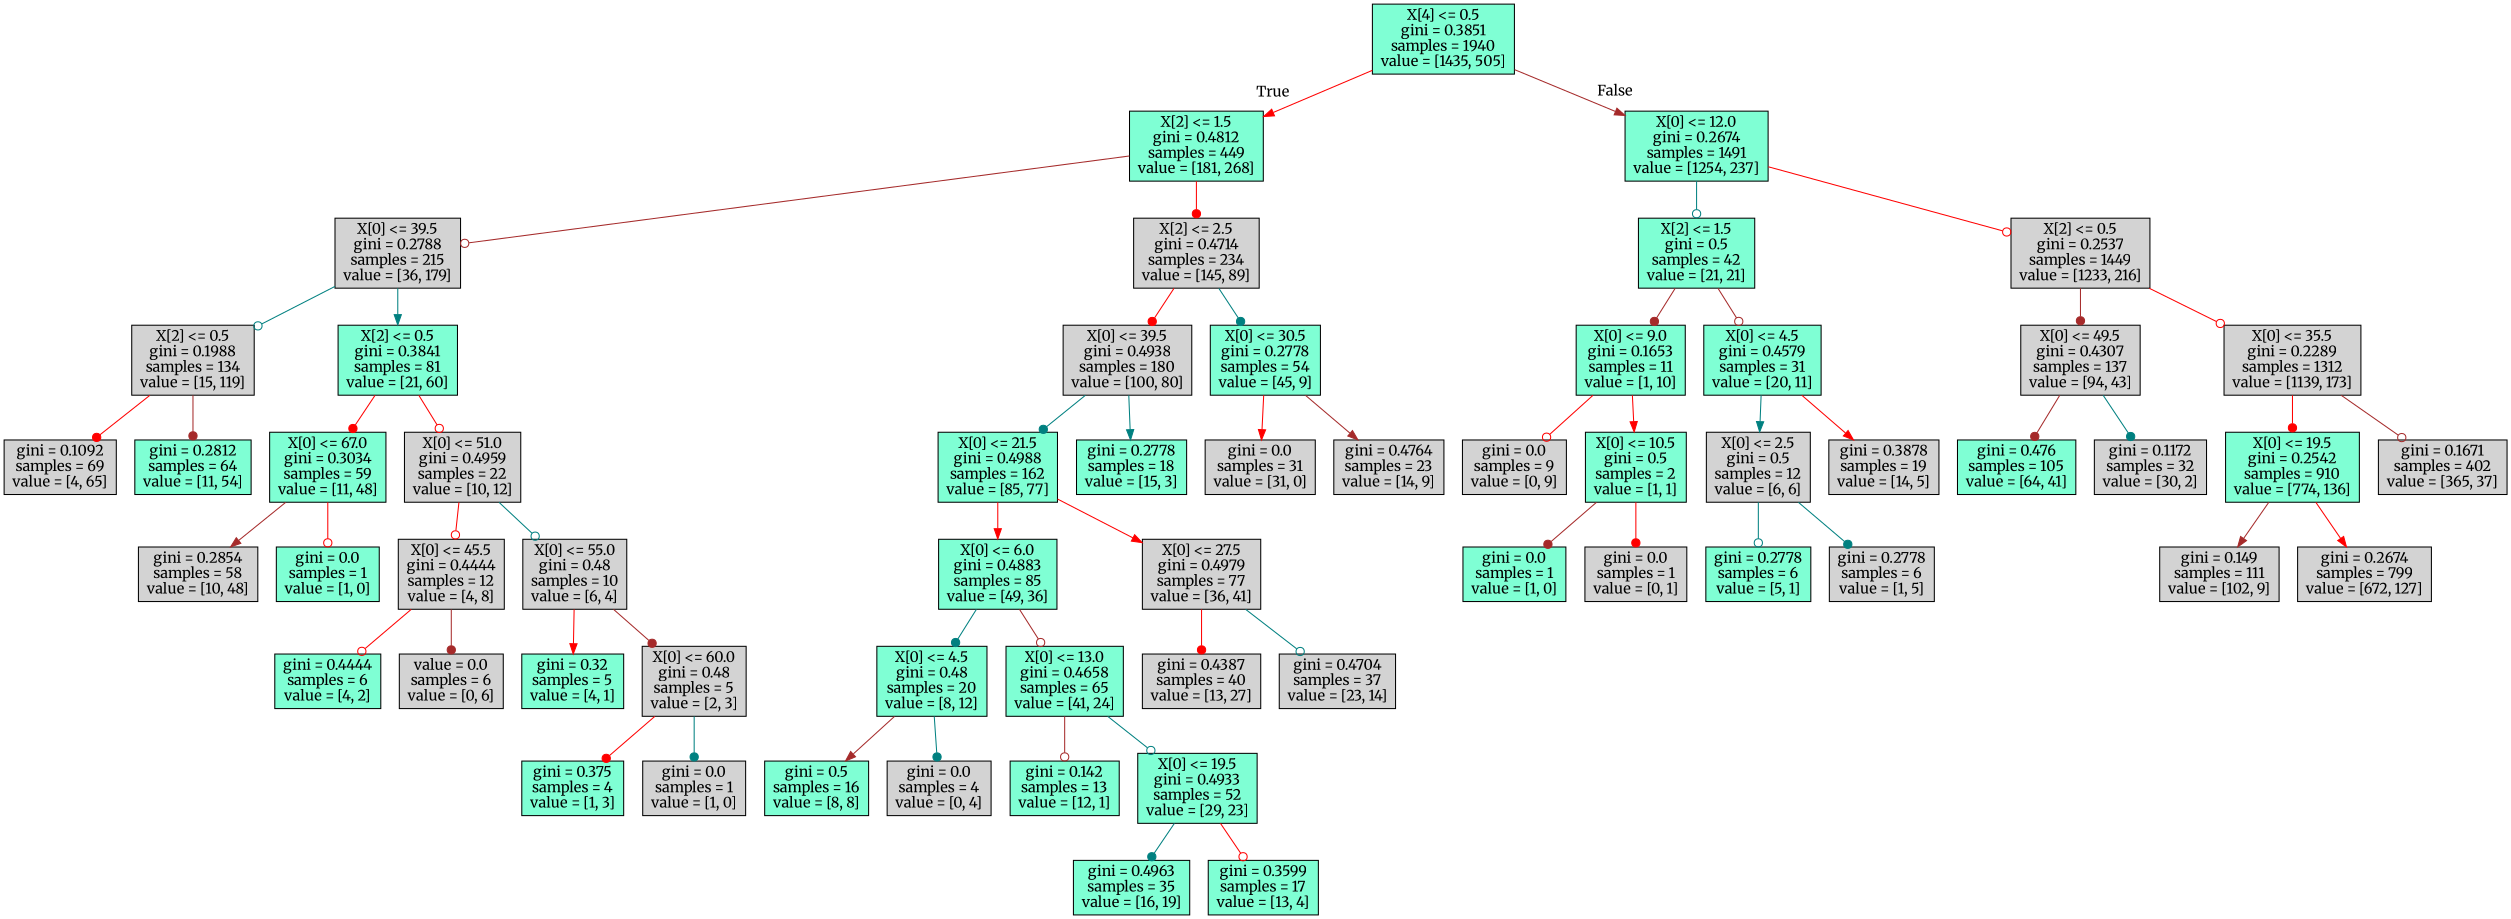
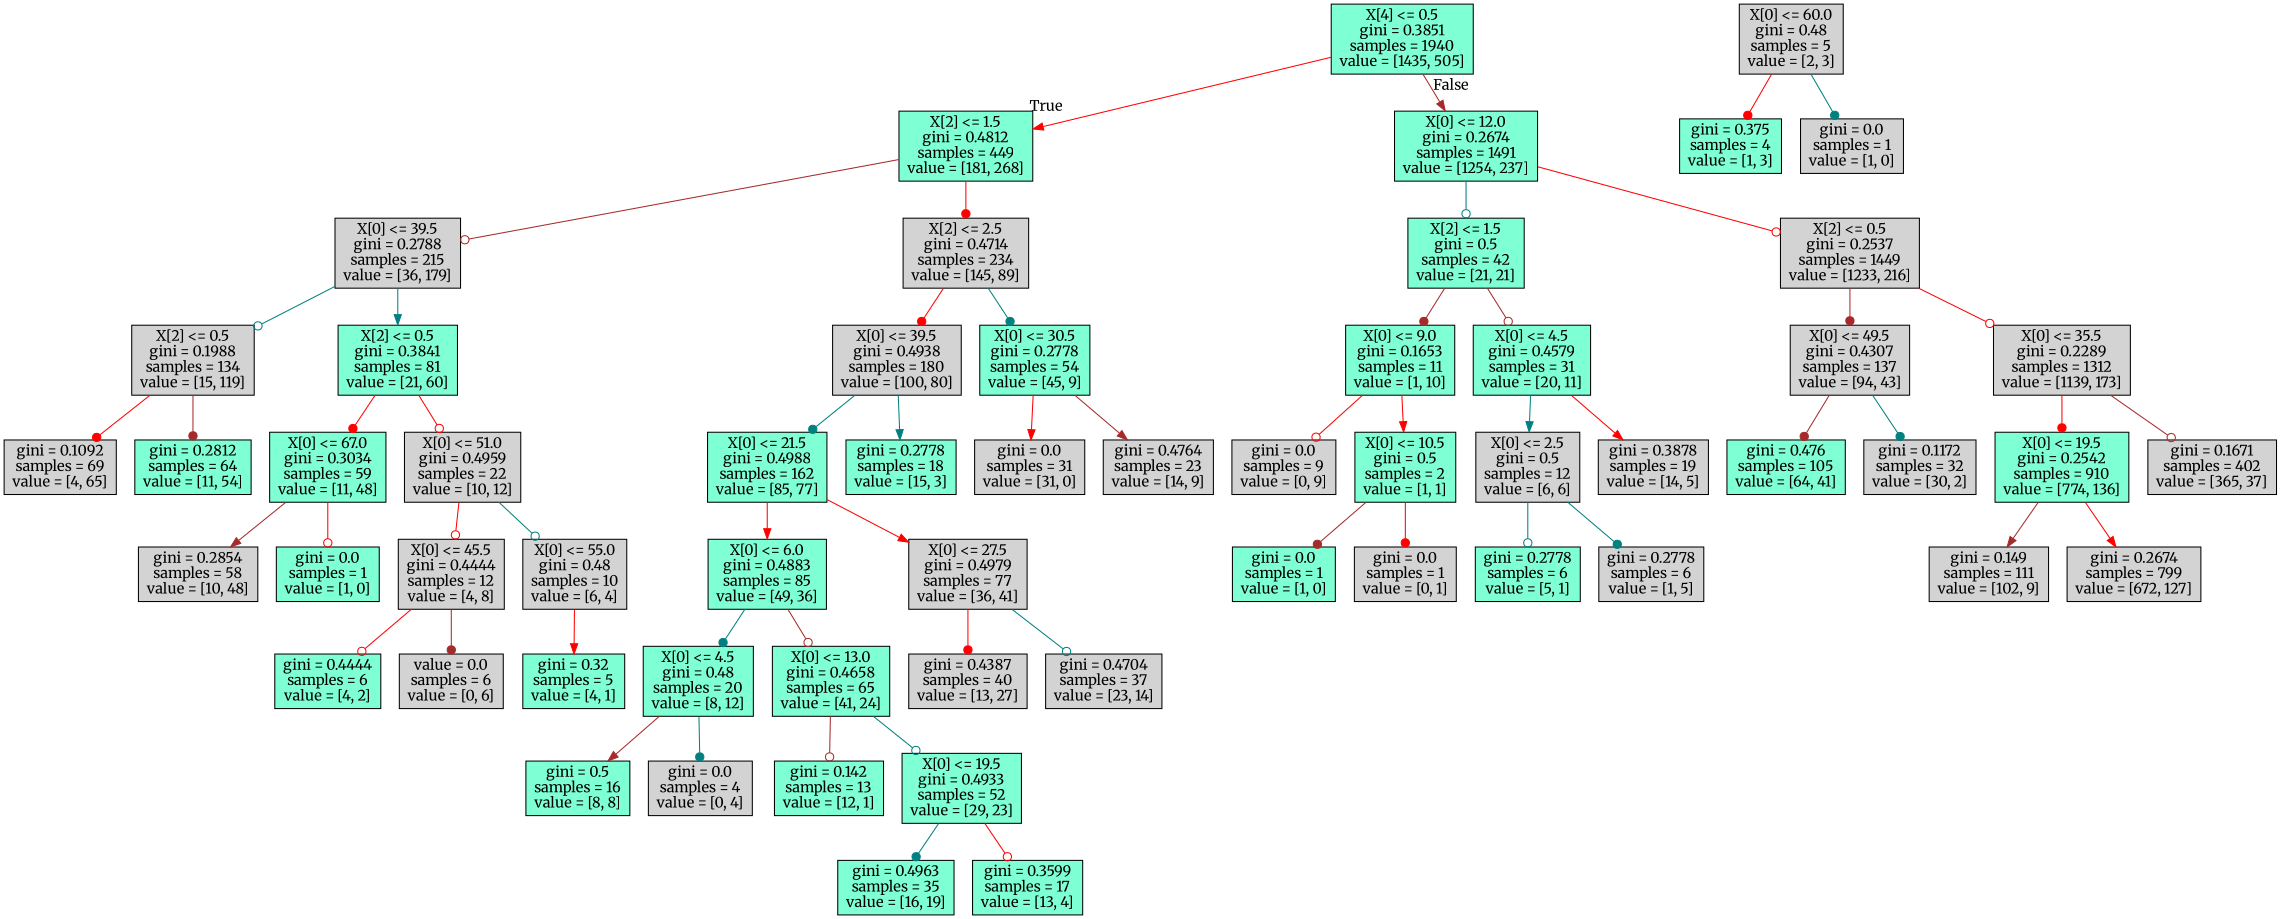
(631, 625) -> none
